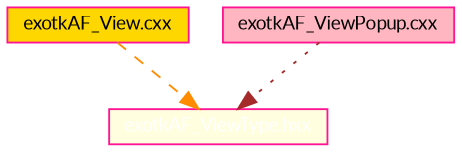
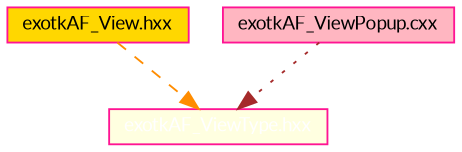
(98, 25) -> (98, 25)
